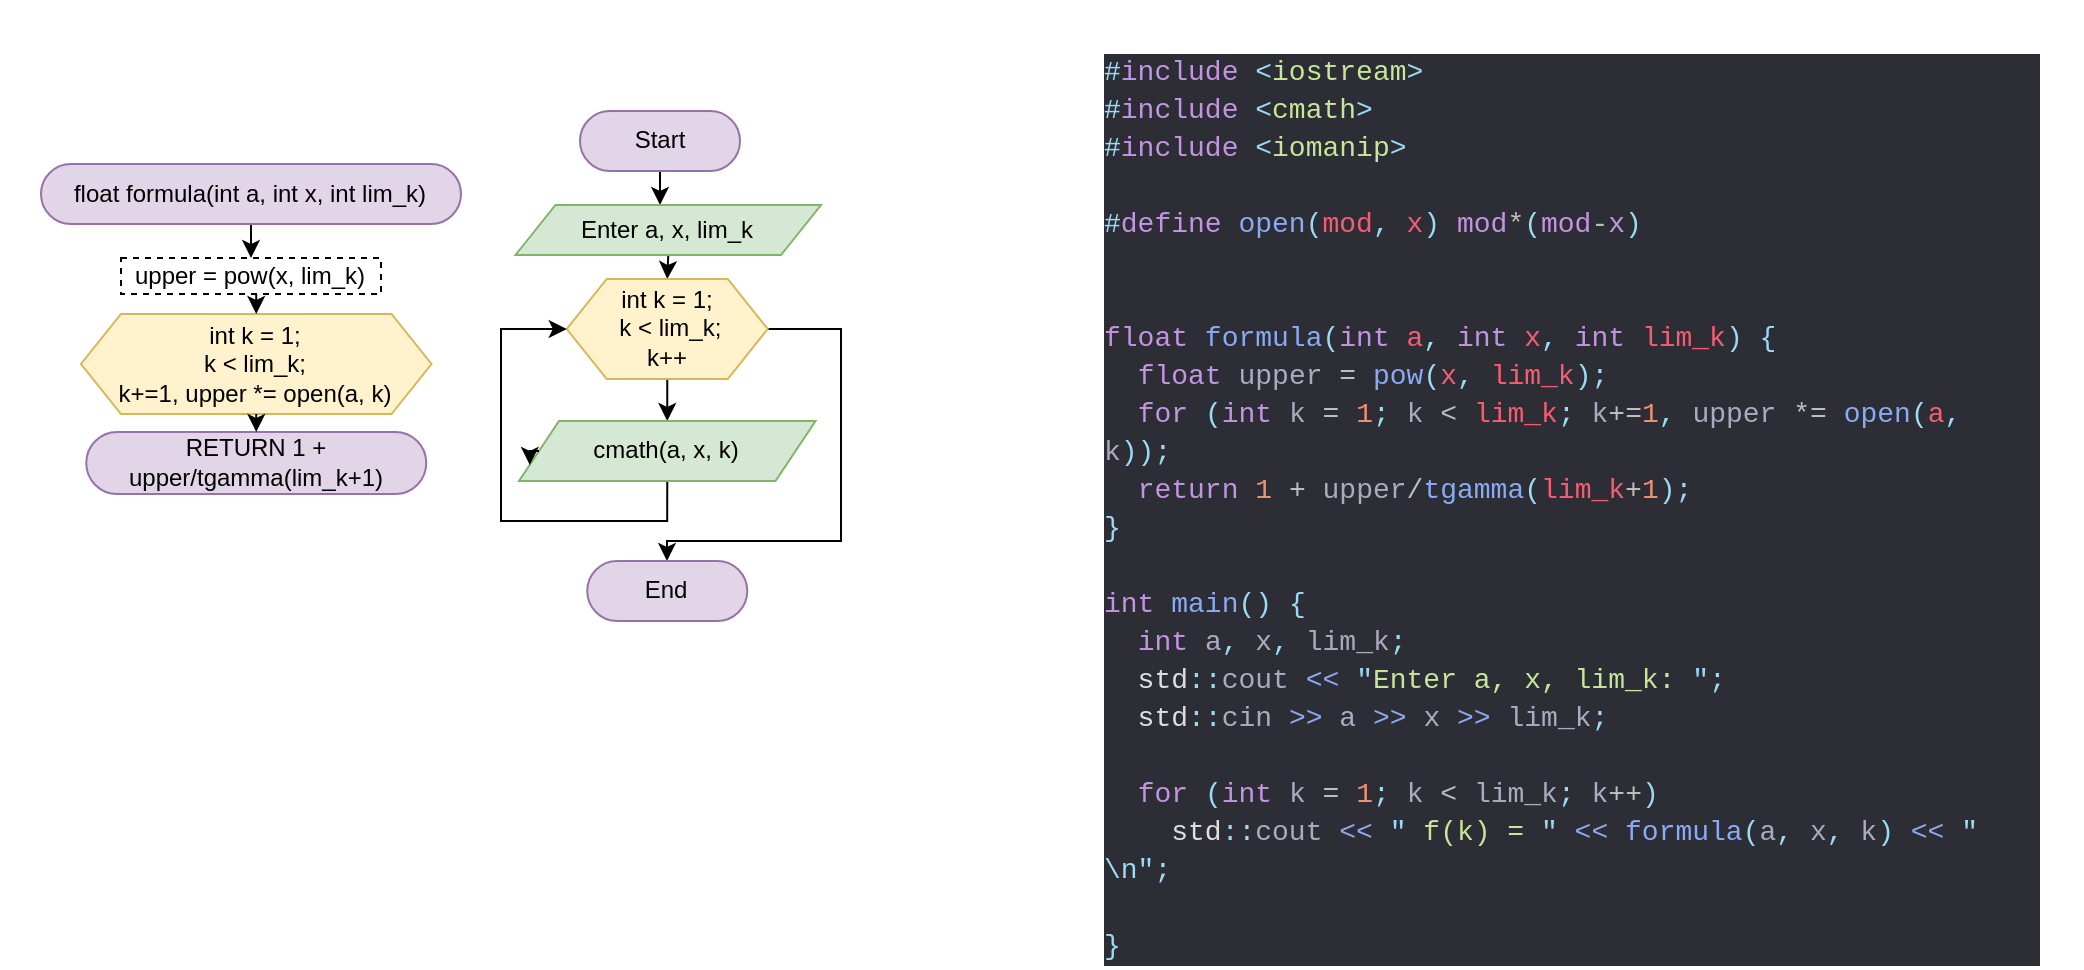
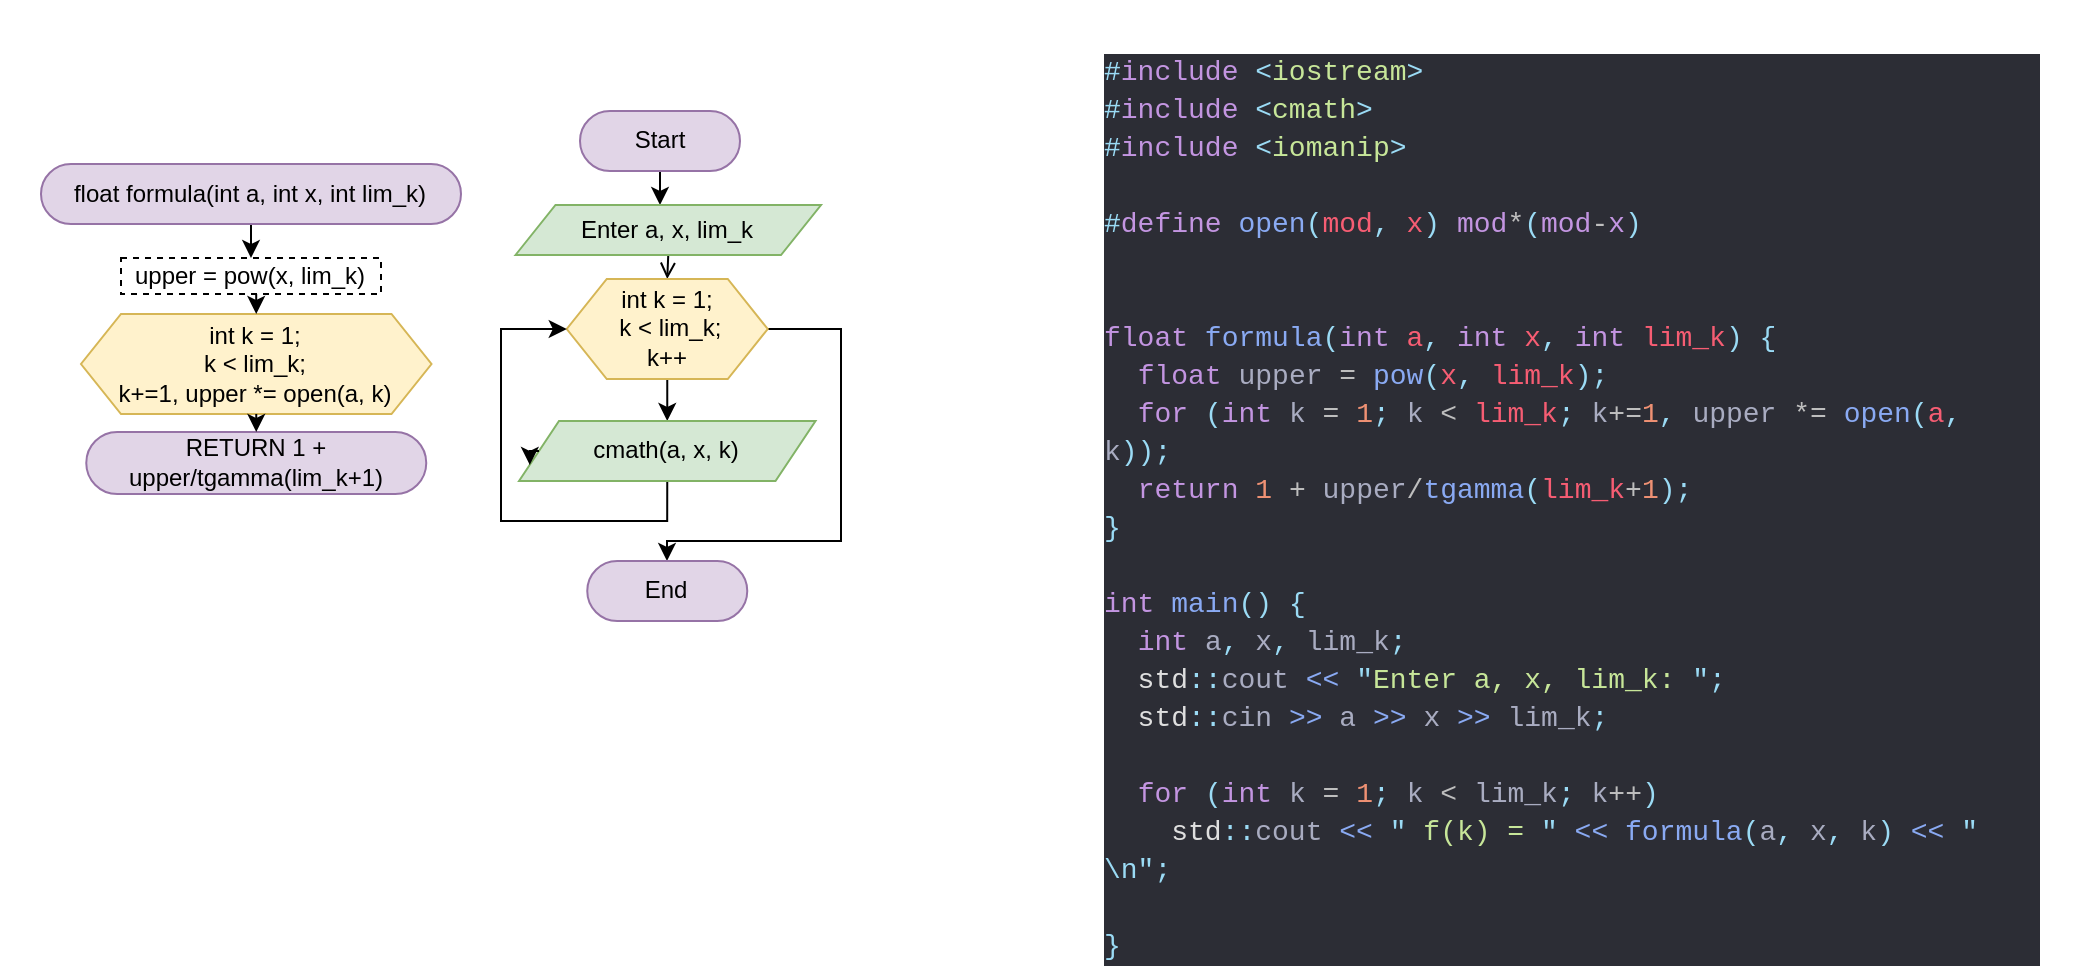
(668, 264) -> (668, 267)
